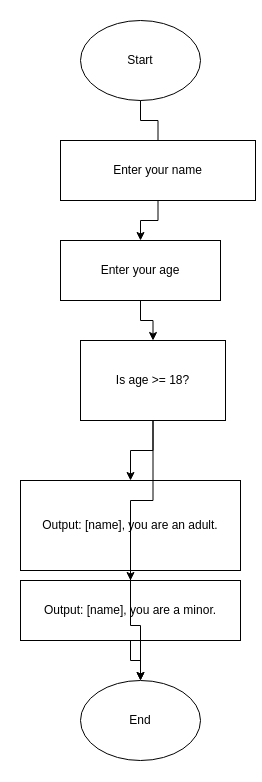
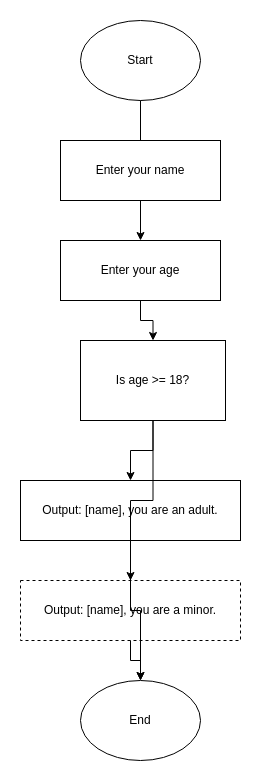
(158, 171) -> (141, 171)
(131, 526) -> (131, 511)
(131, 611) -> (131, 611)
